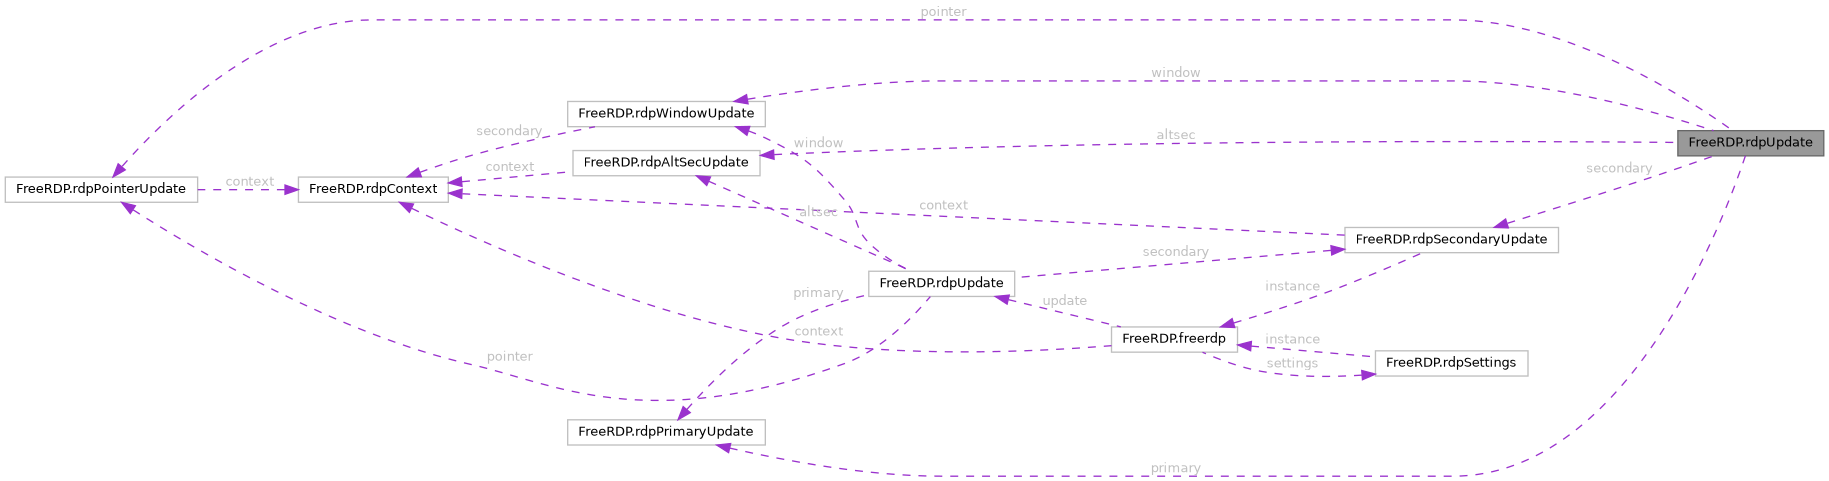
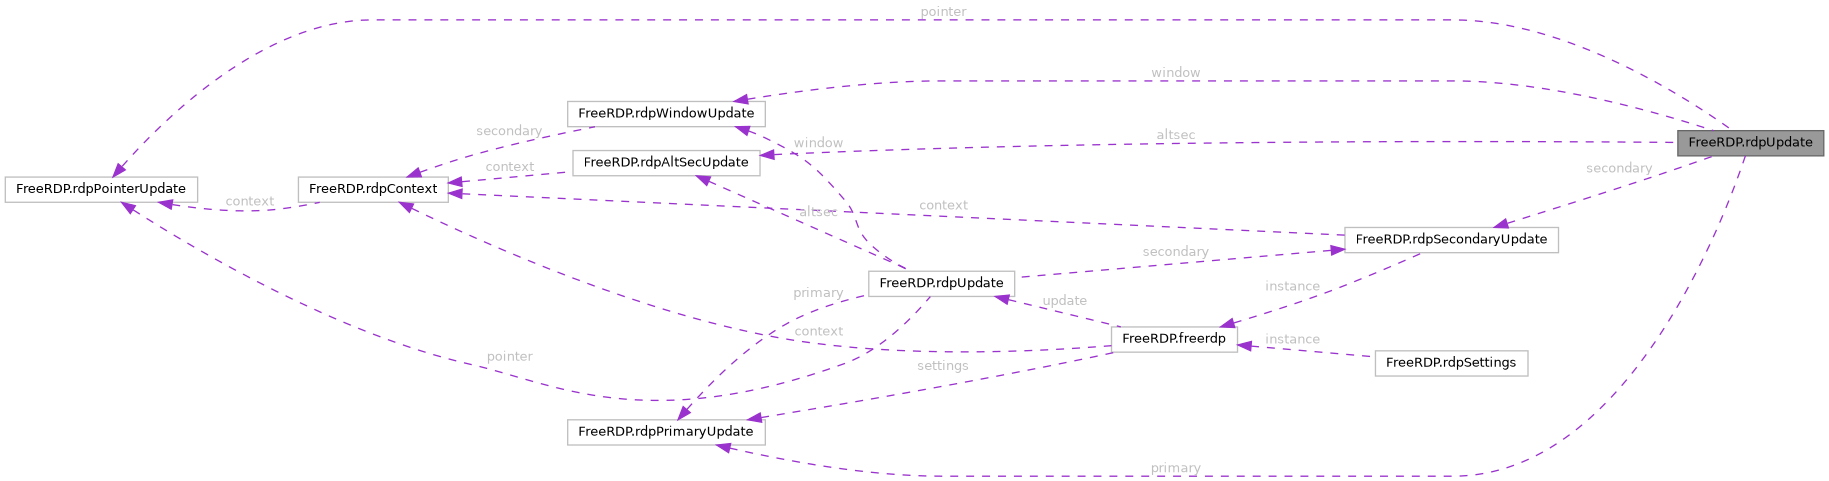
(241, 190) -> (246, 211)
(1281, 374) -> (939, 387)
